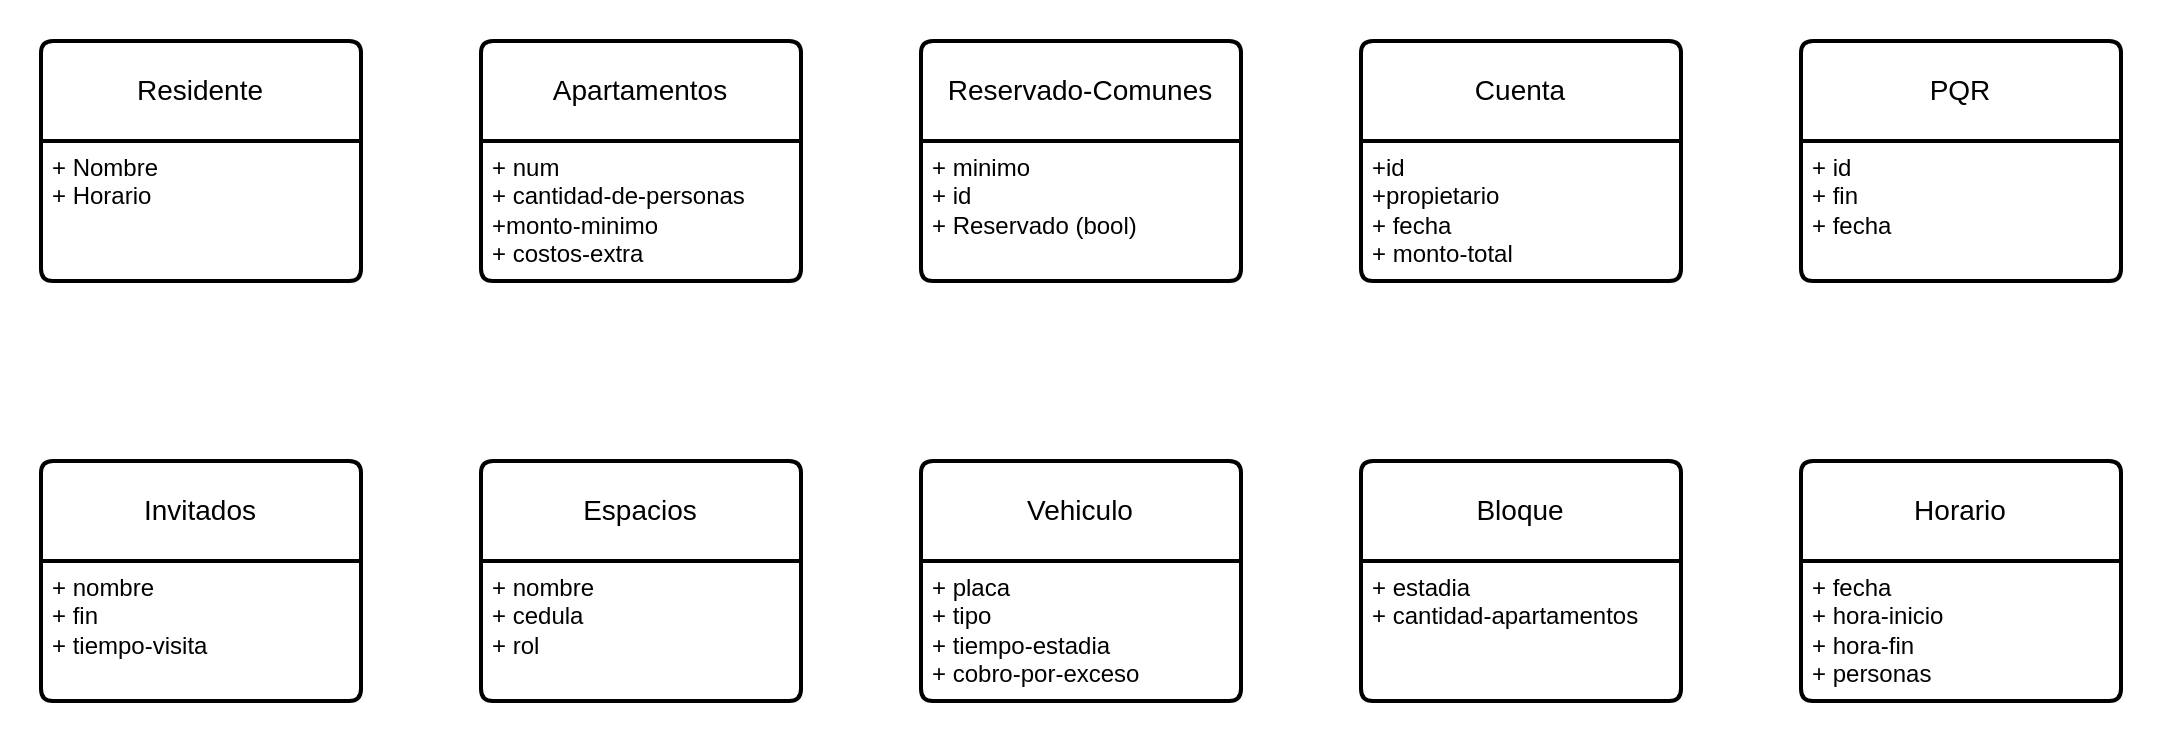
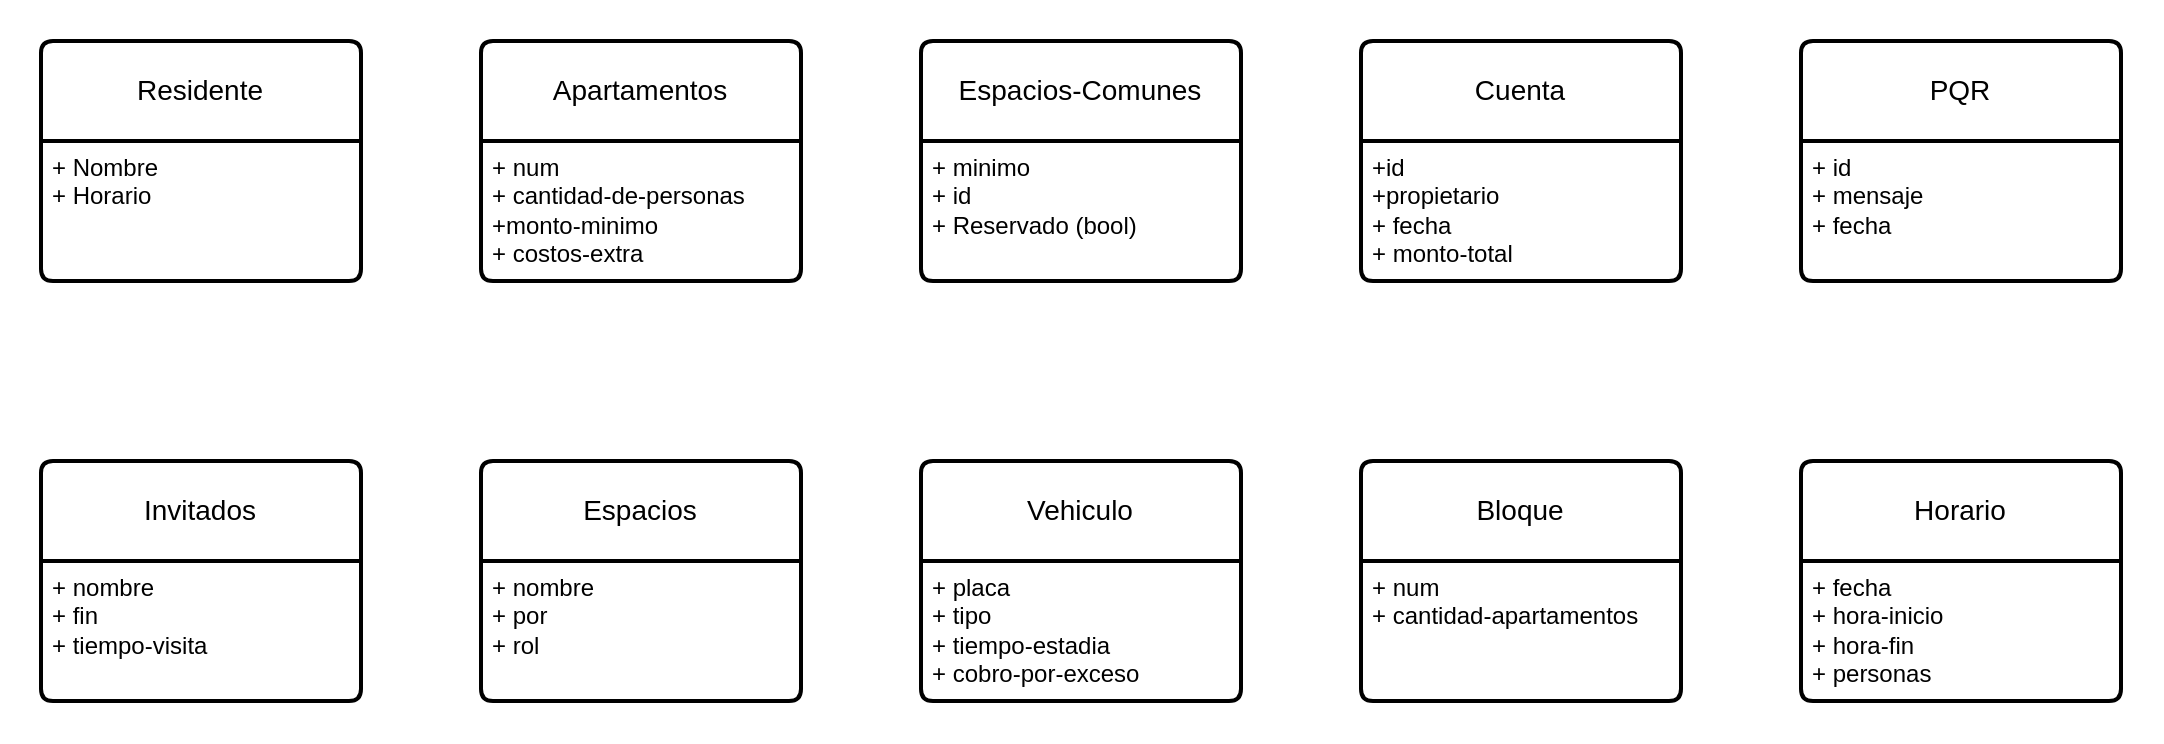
(1081, 91) -> (1081, 91)
(1857, 198) -> (1870, 198)
(1521, 604) -> (1521, 604)
(544, 618) -> (544, 618)
